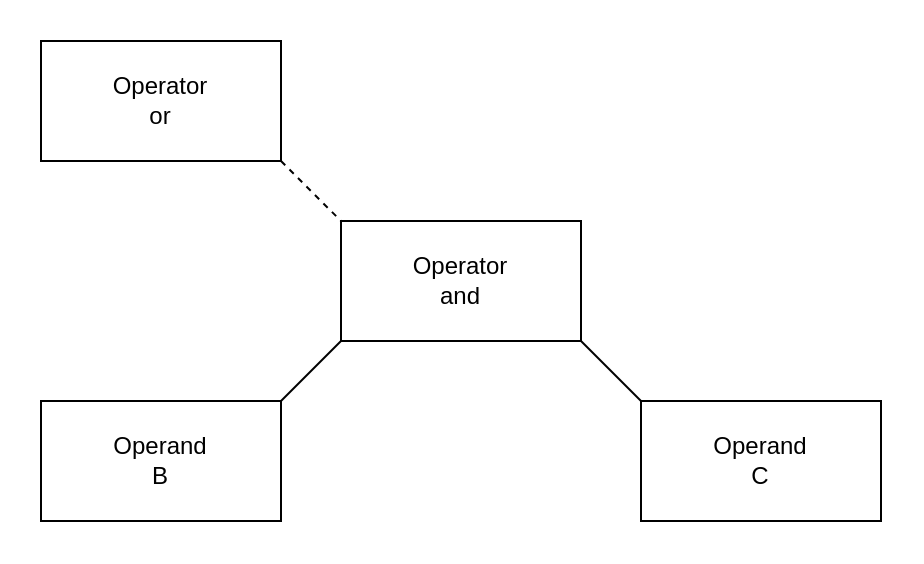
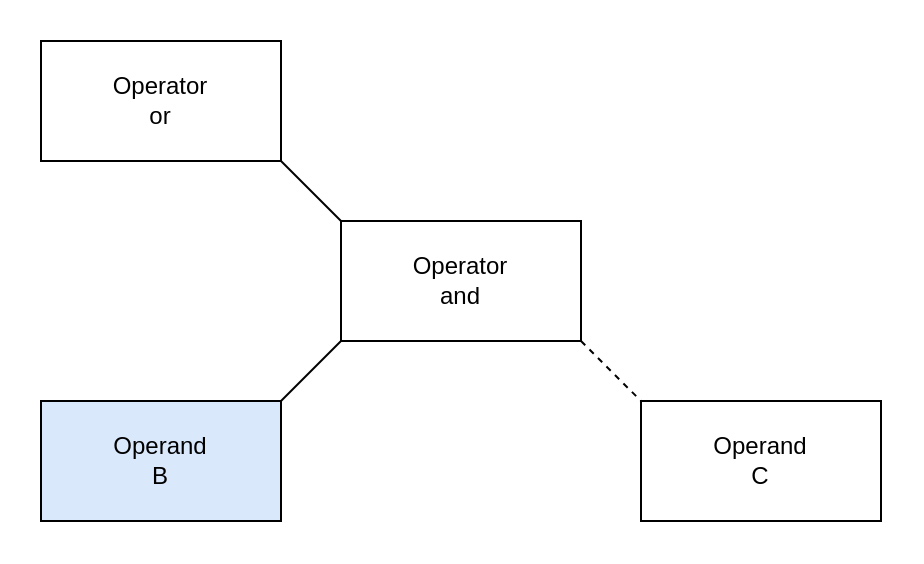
(312, 192) -> (312, 192)
(612, 372) -> (612, 372)
(161, 461) -> (161, 461)
